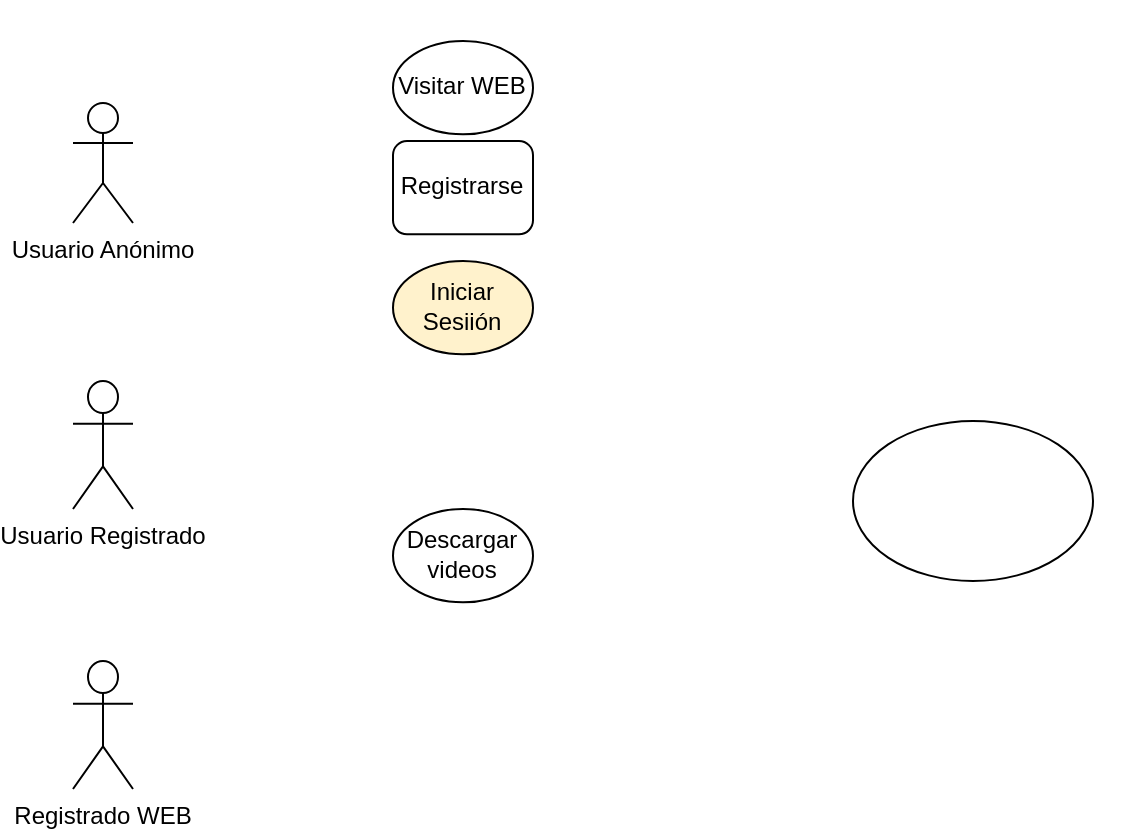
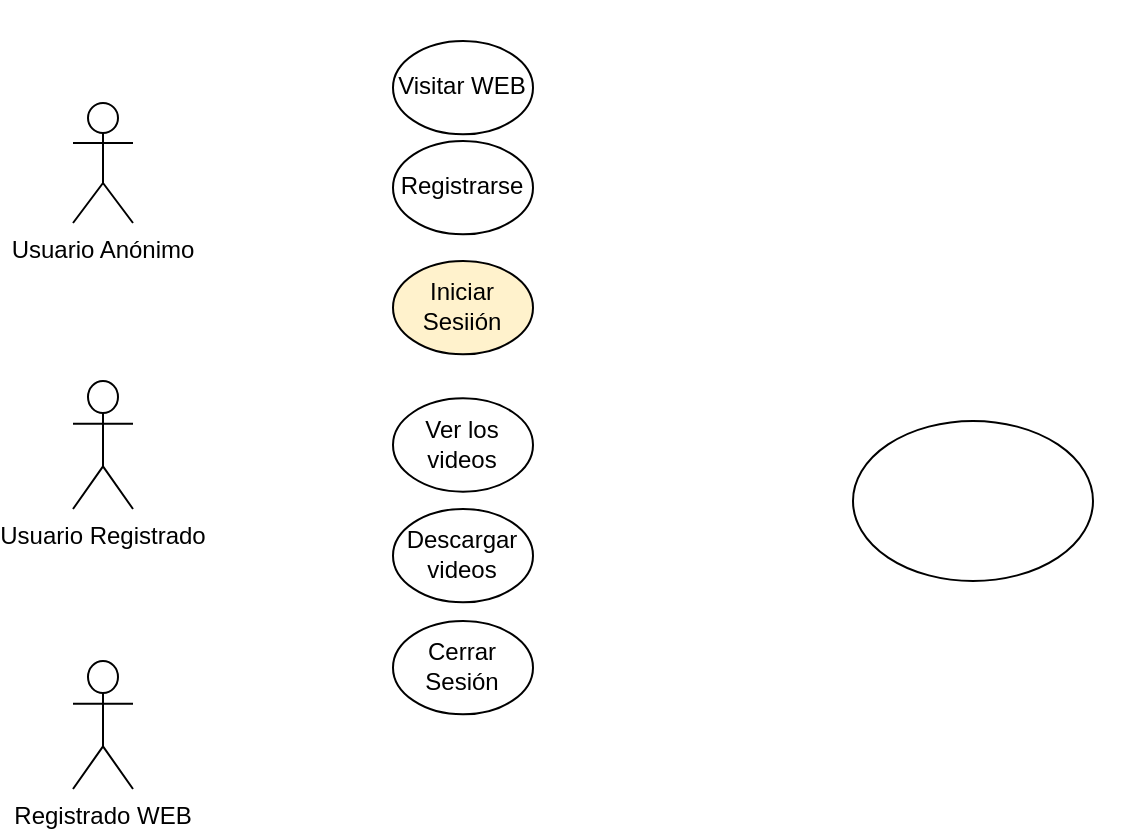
(463, 188) -> (463, 188)
none -> (463, 445)
none -> (463, 668)
